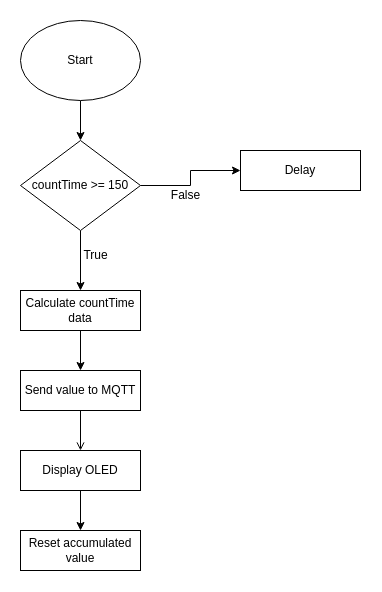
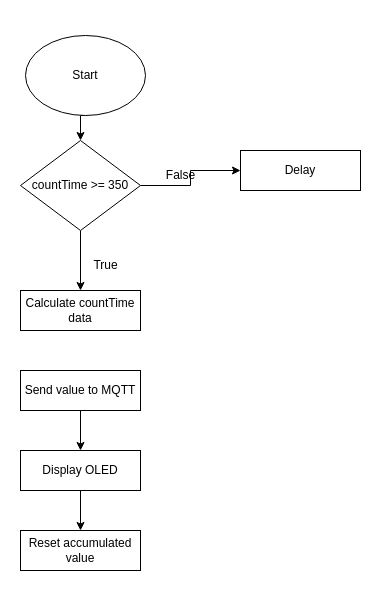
(81, 61) -> (86, 76)
(81, 186) -> (81, 186)
(186, 196) -> (181, 176)
(96, 256) -> (106, 266)
(81, 347) -> none
(81, 444) -> (81, 442)
